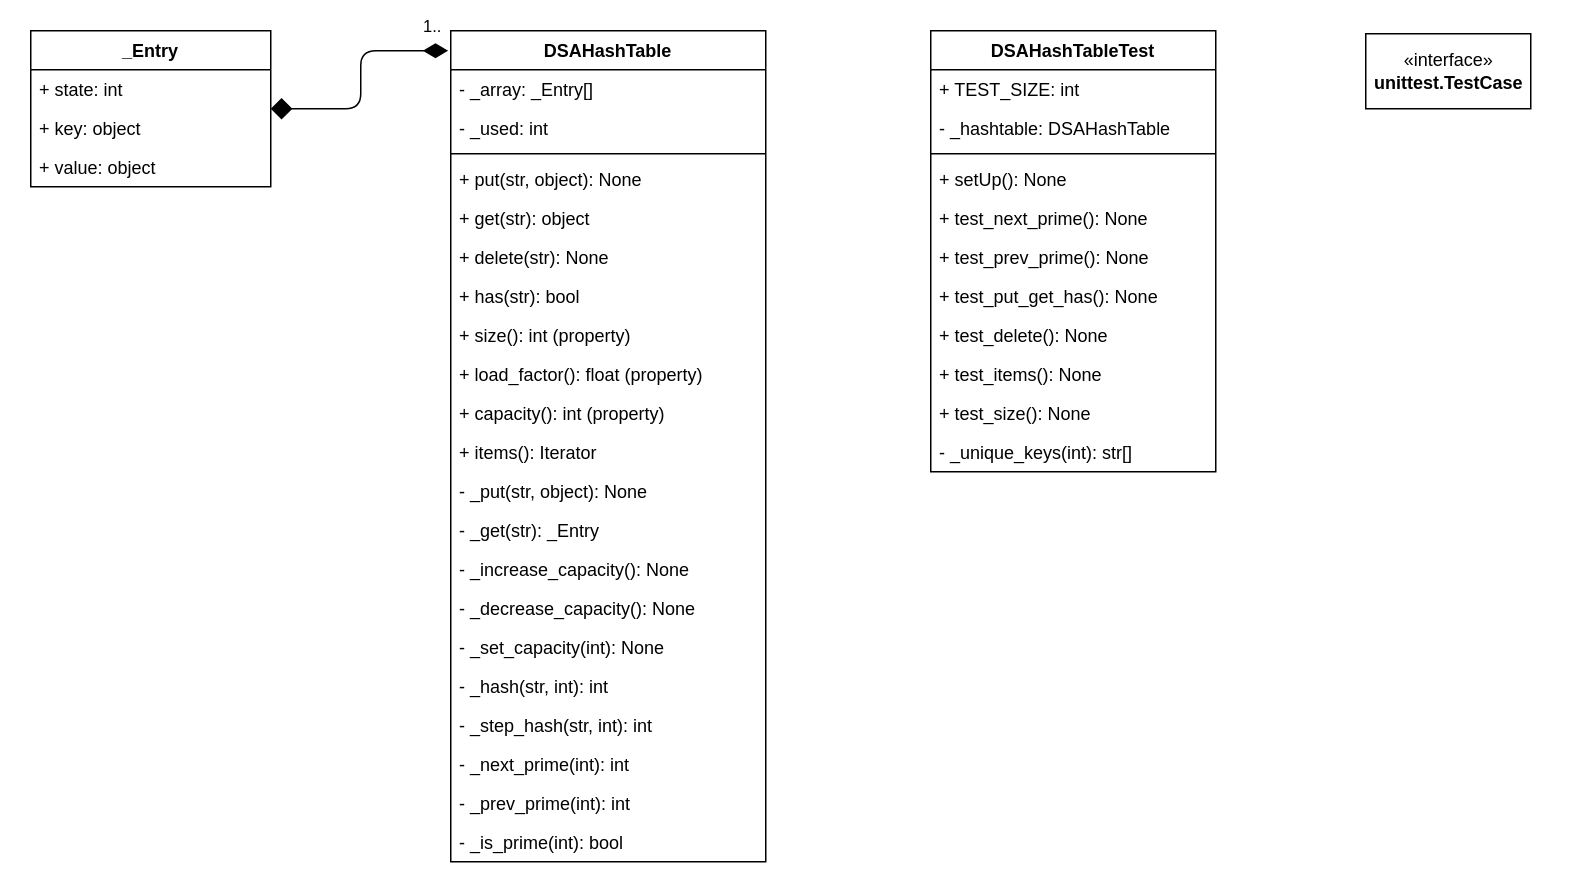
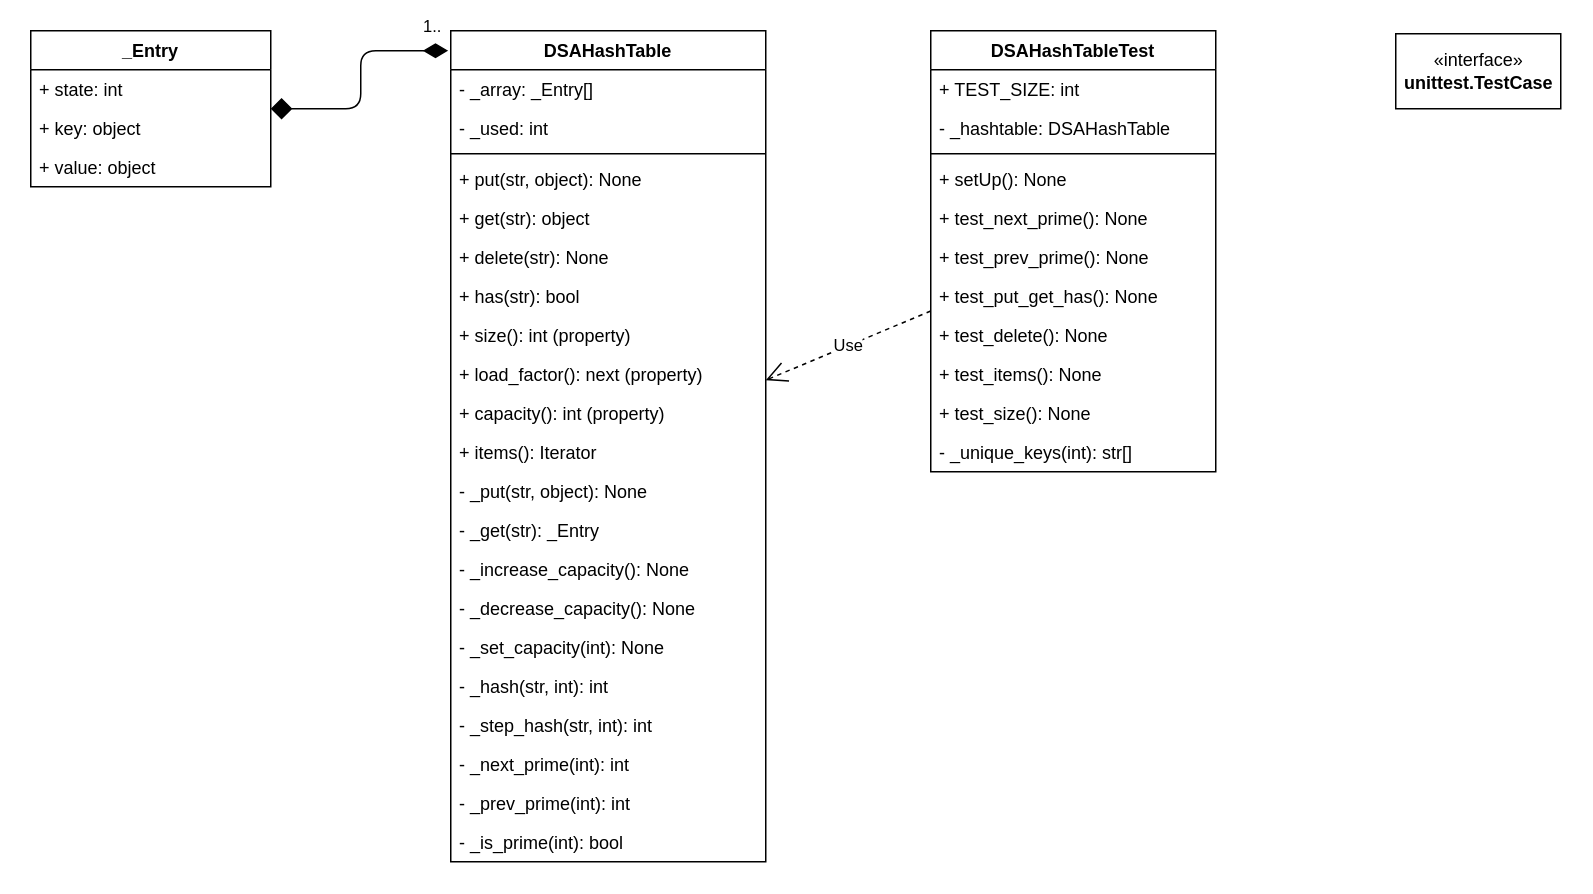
(1448, 71) -> (1478, 71)
none -> (848, 346)
(611, 375) -> (609, 375)
